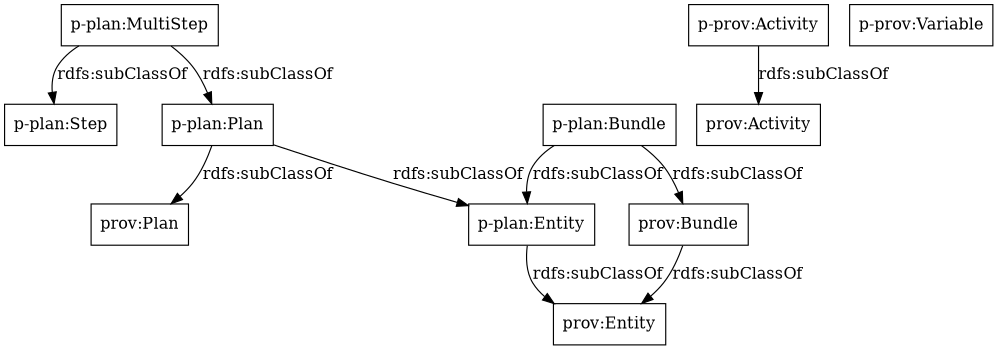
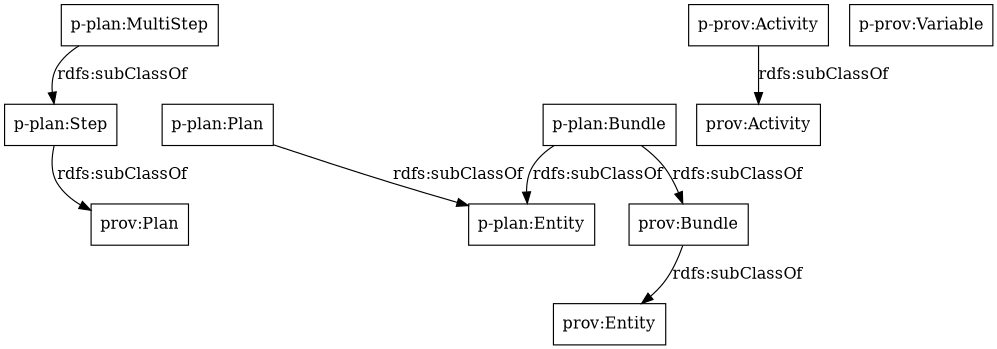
(193, 67) -> none
(199, 173) -> (56, 180)
(529, 274) -> none
